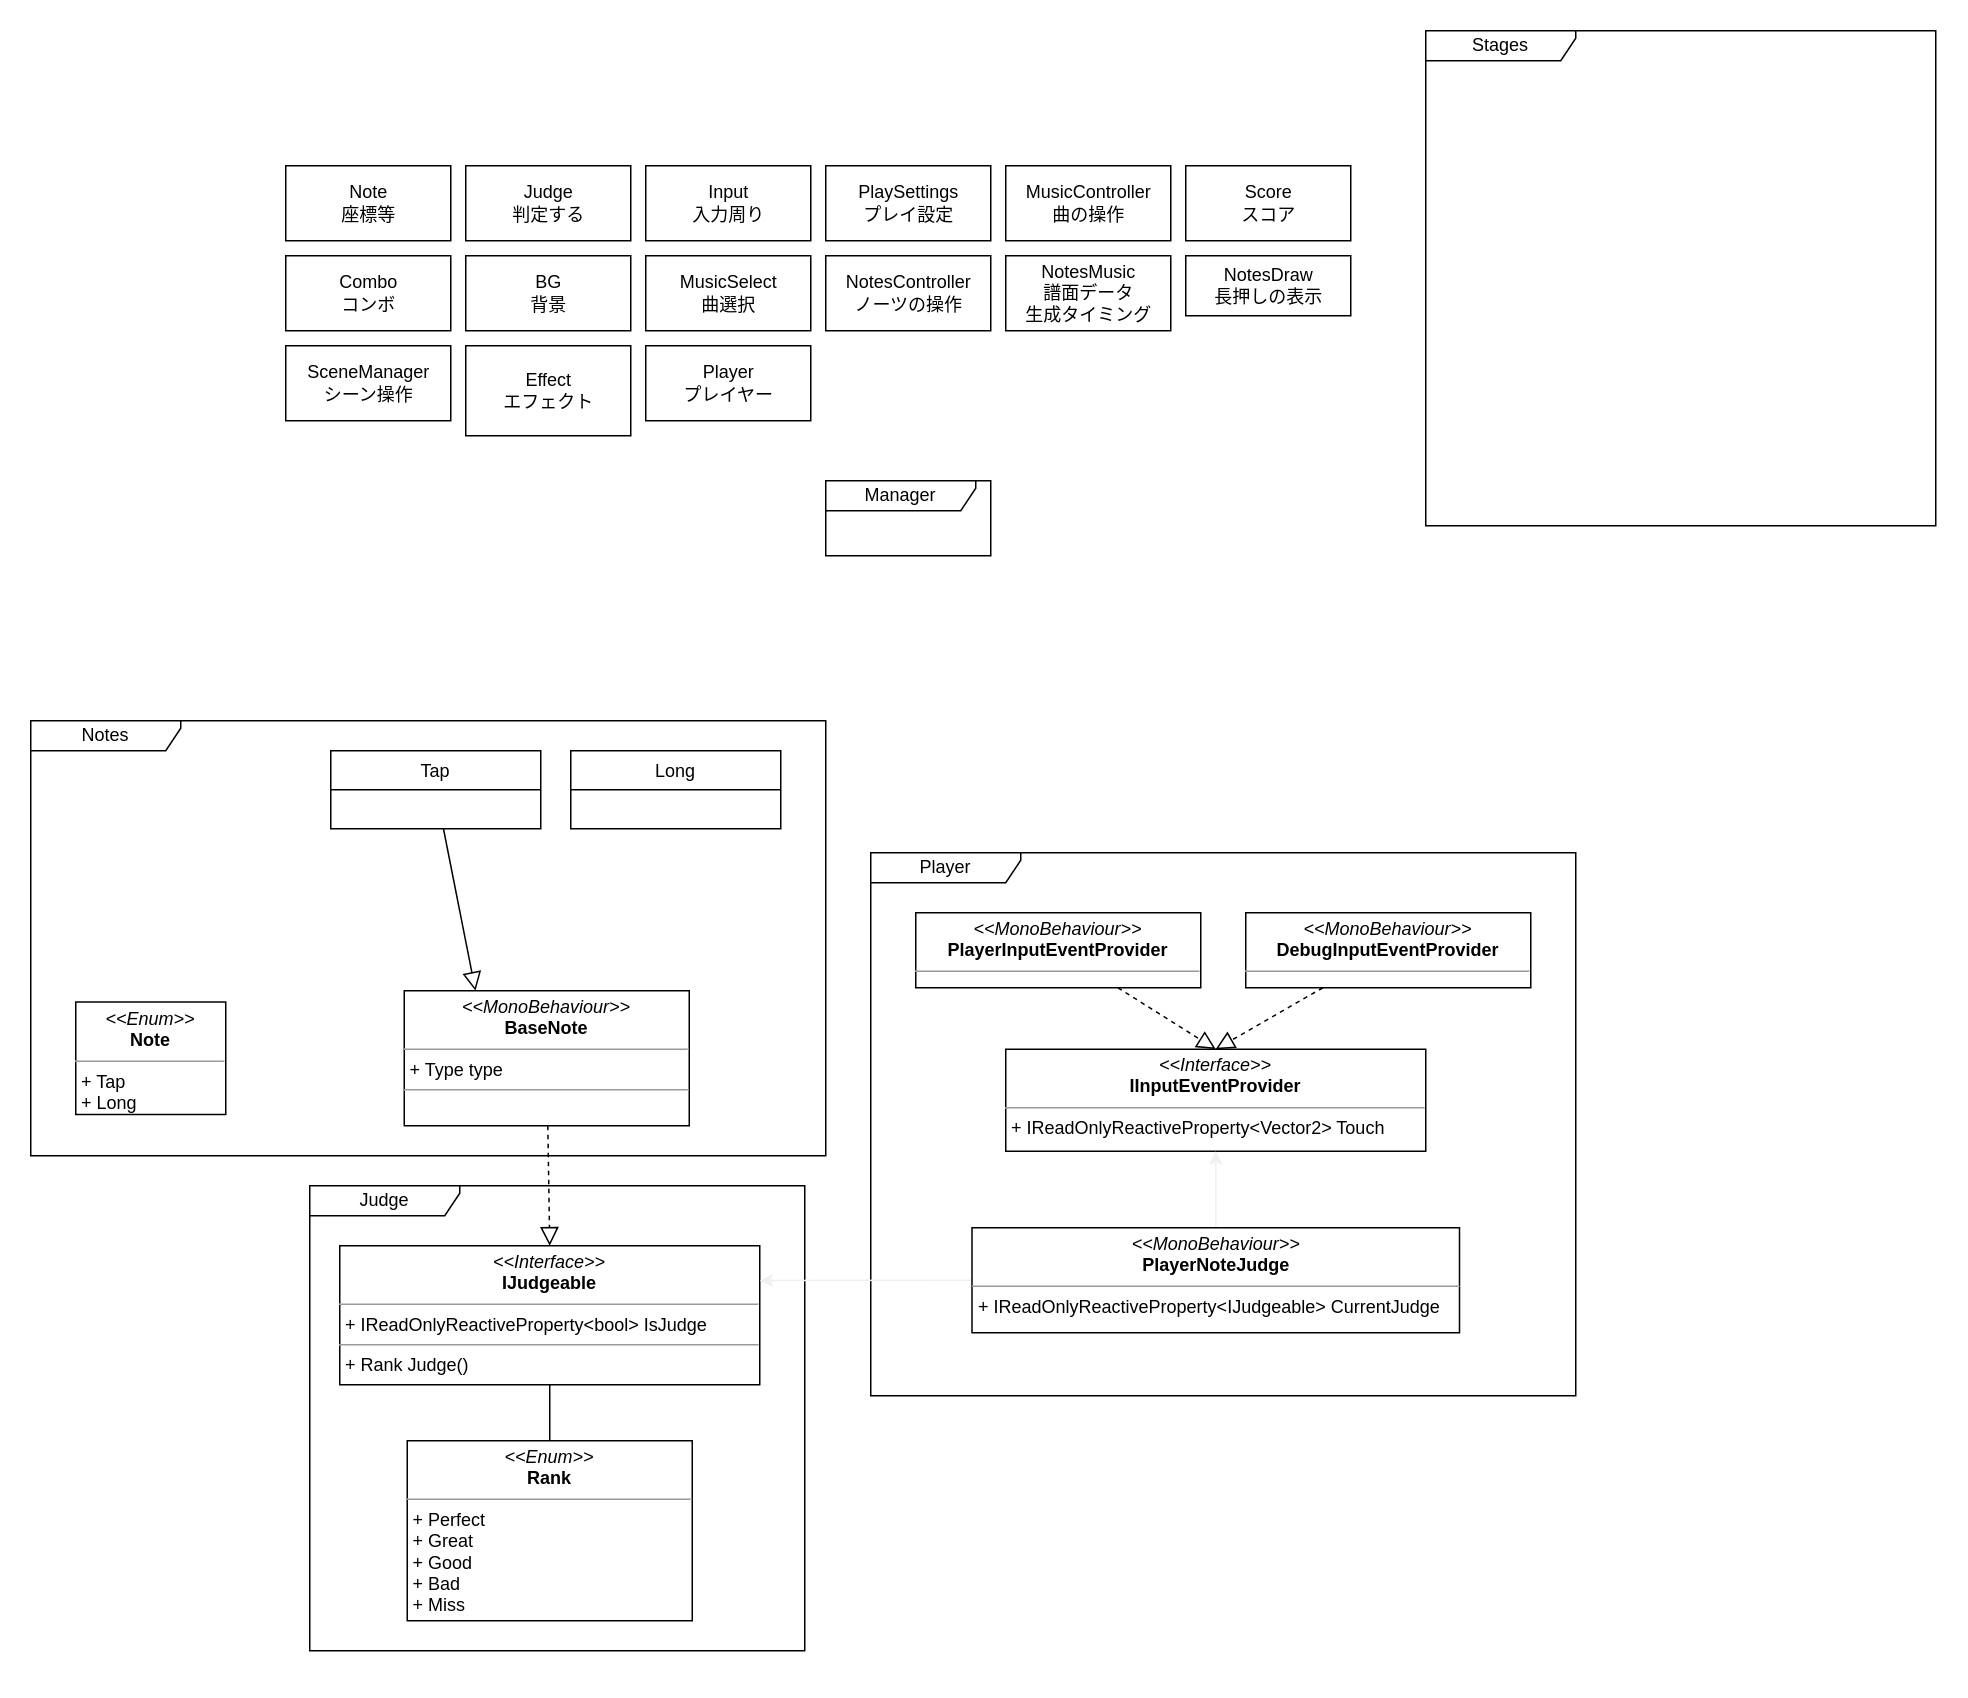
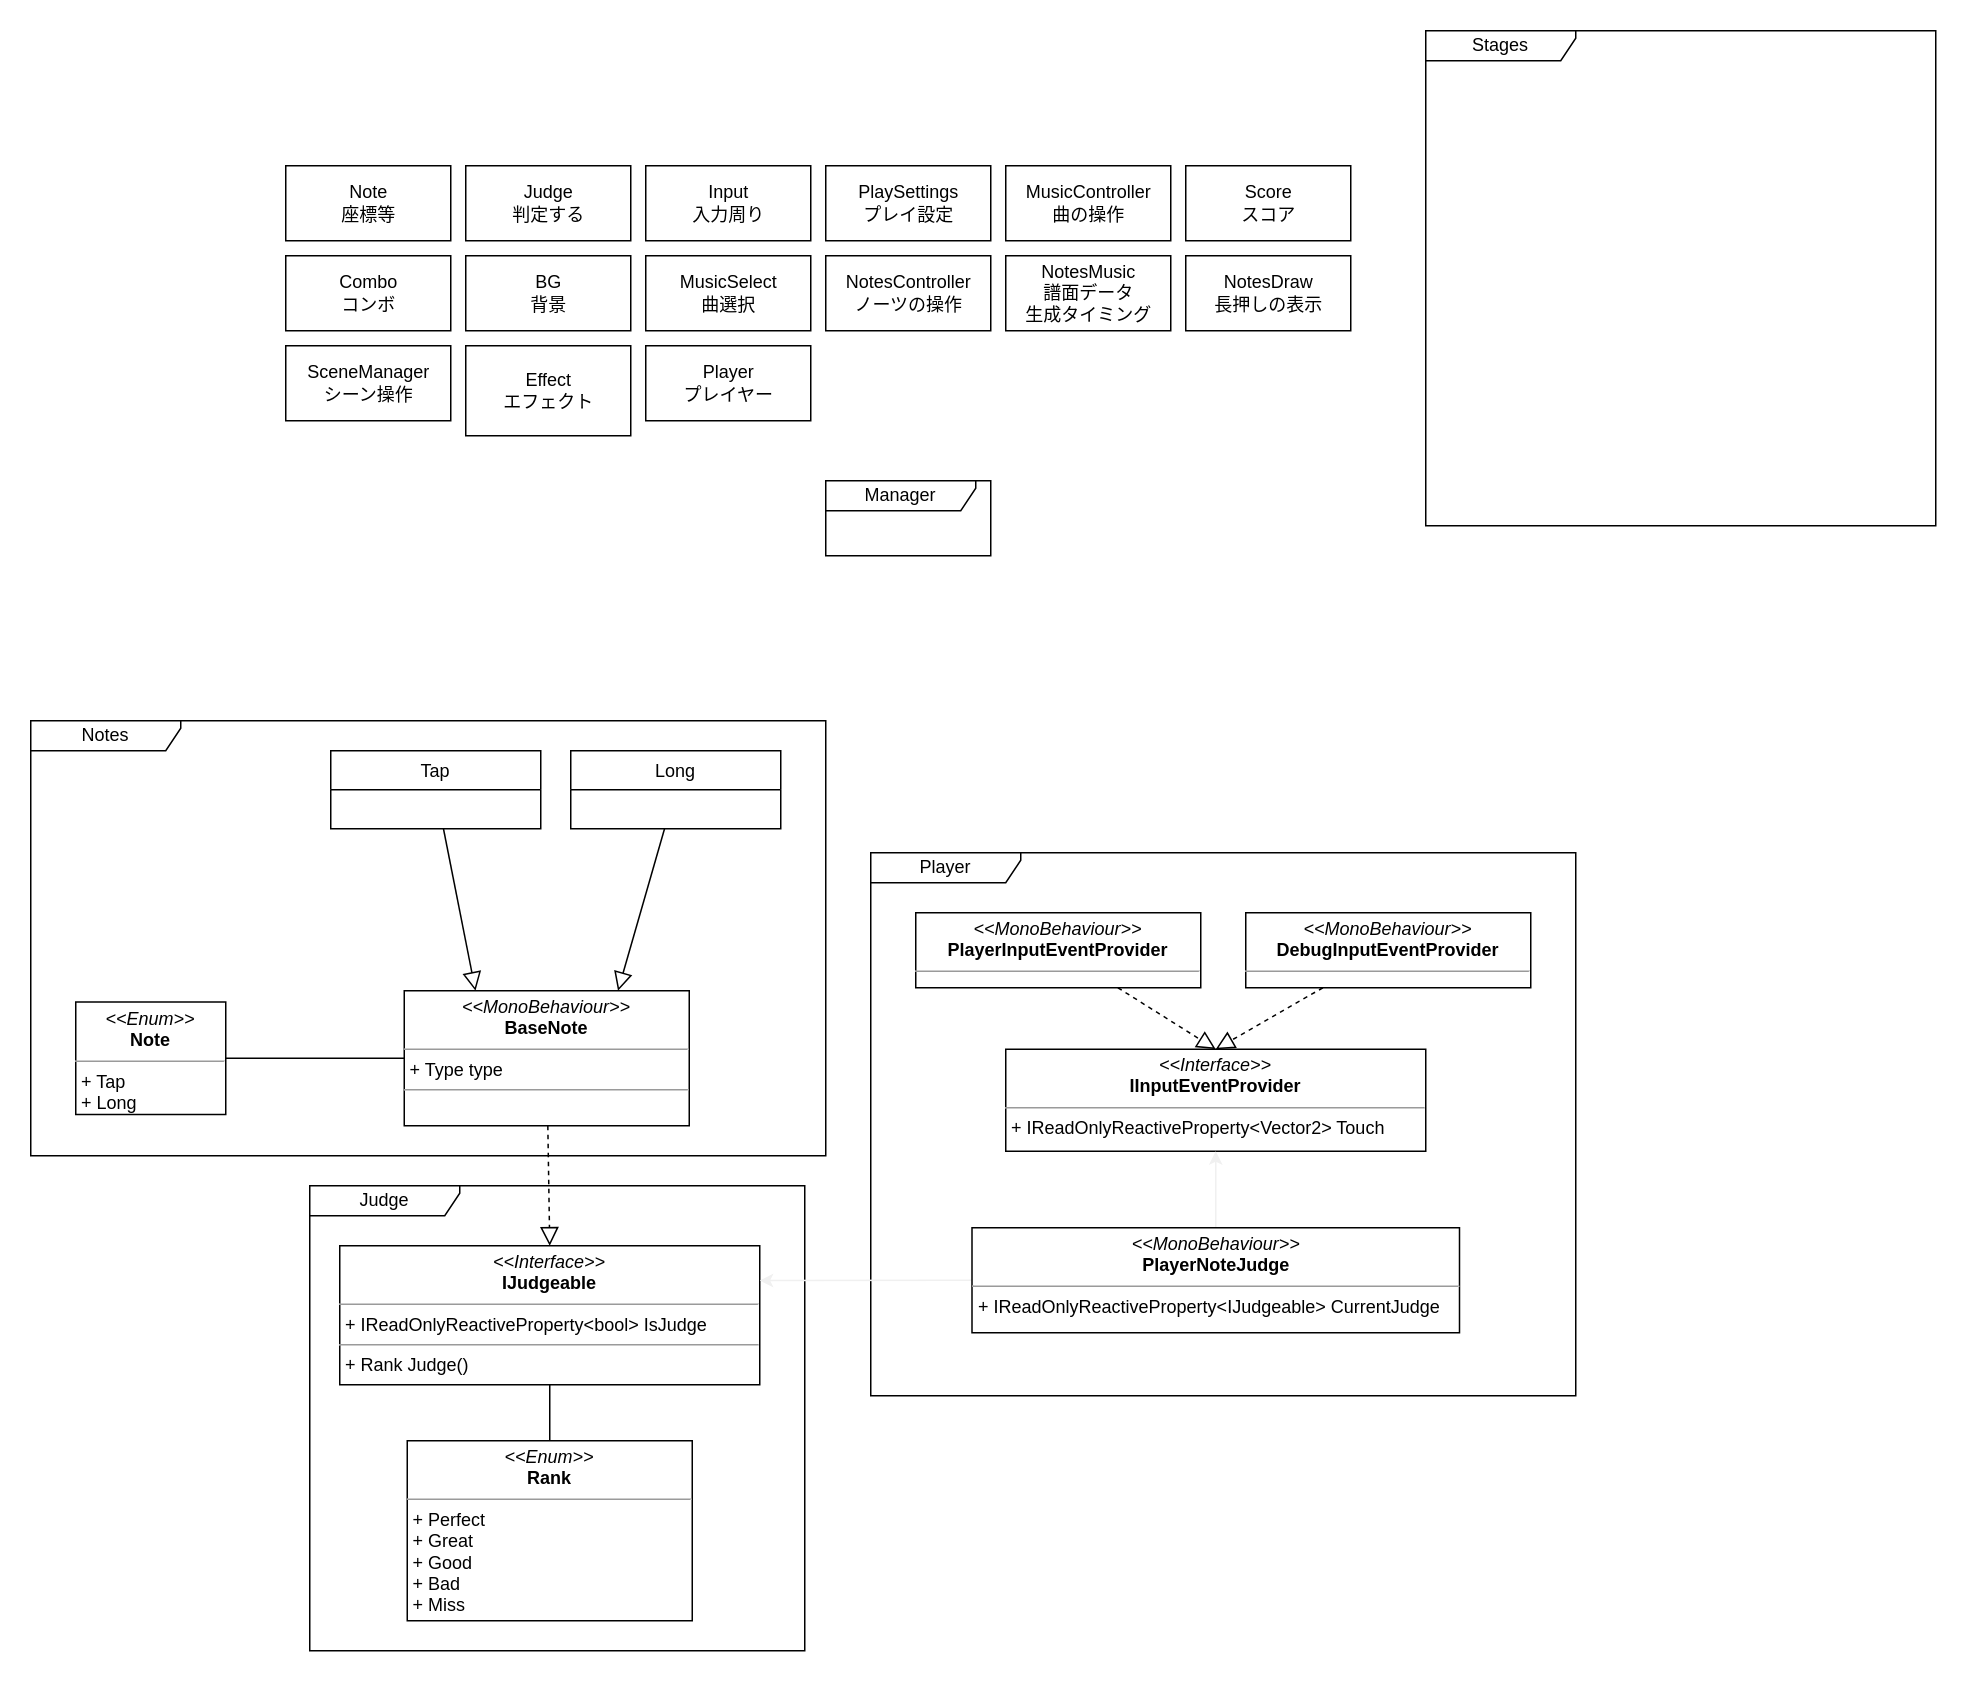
(1268, 286) -> (1268, 293)
none -> (644, 901)
none -> (315, 1058)
